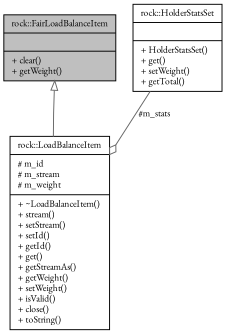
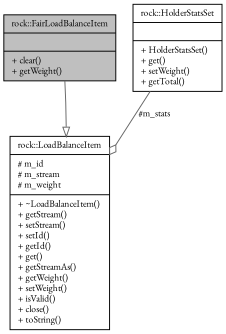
(54, 114) -> (66, 104)
(36, 214) -> (43, 214)
